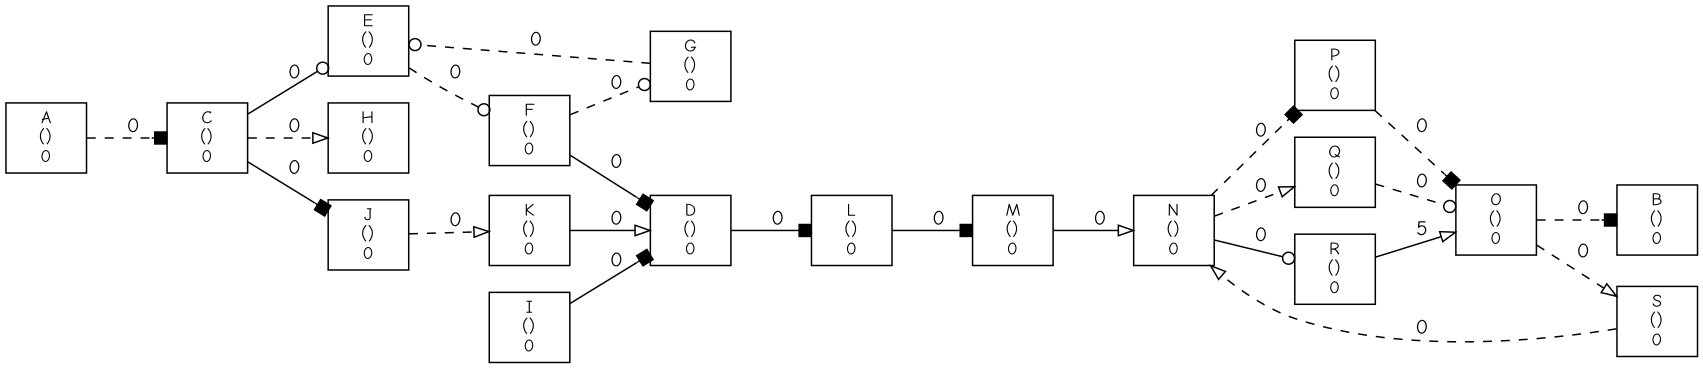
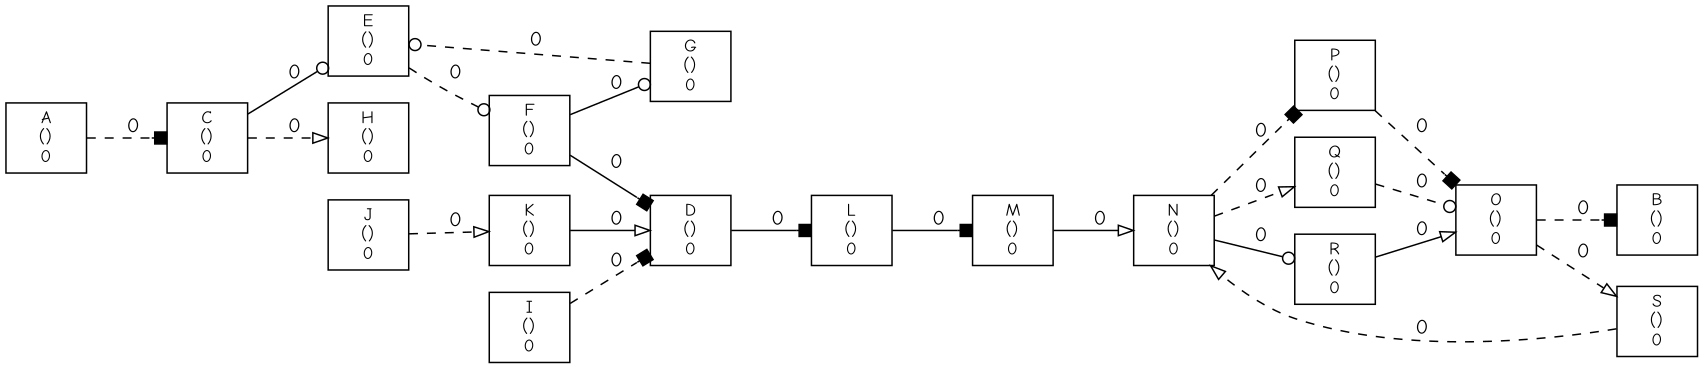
(604, 101) -> (604, 101)
(281, 182) -> none
(1416, 230) -> (1416, 230)
(603, 283) -> (603, 283)
